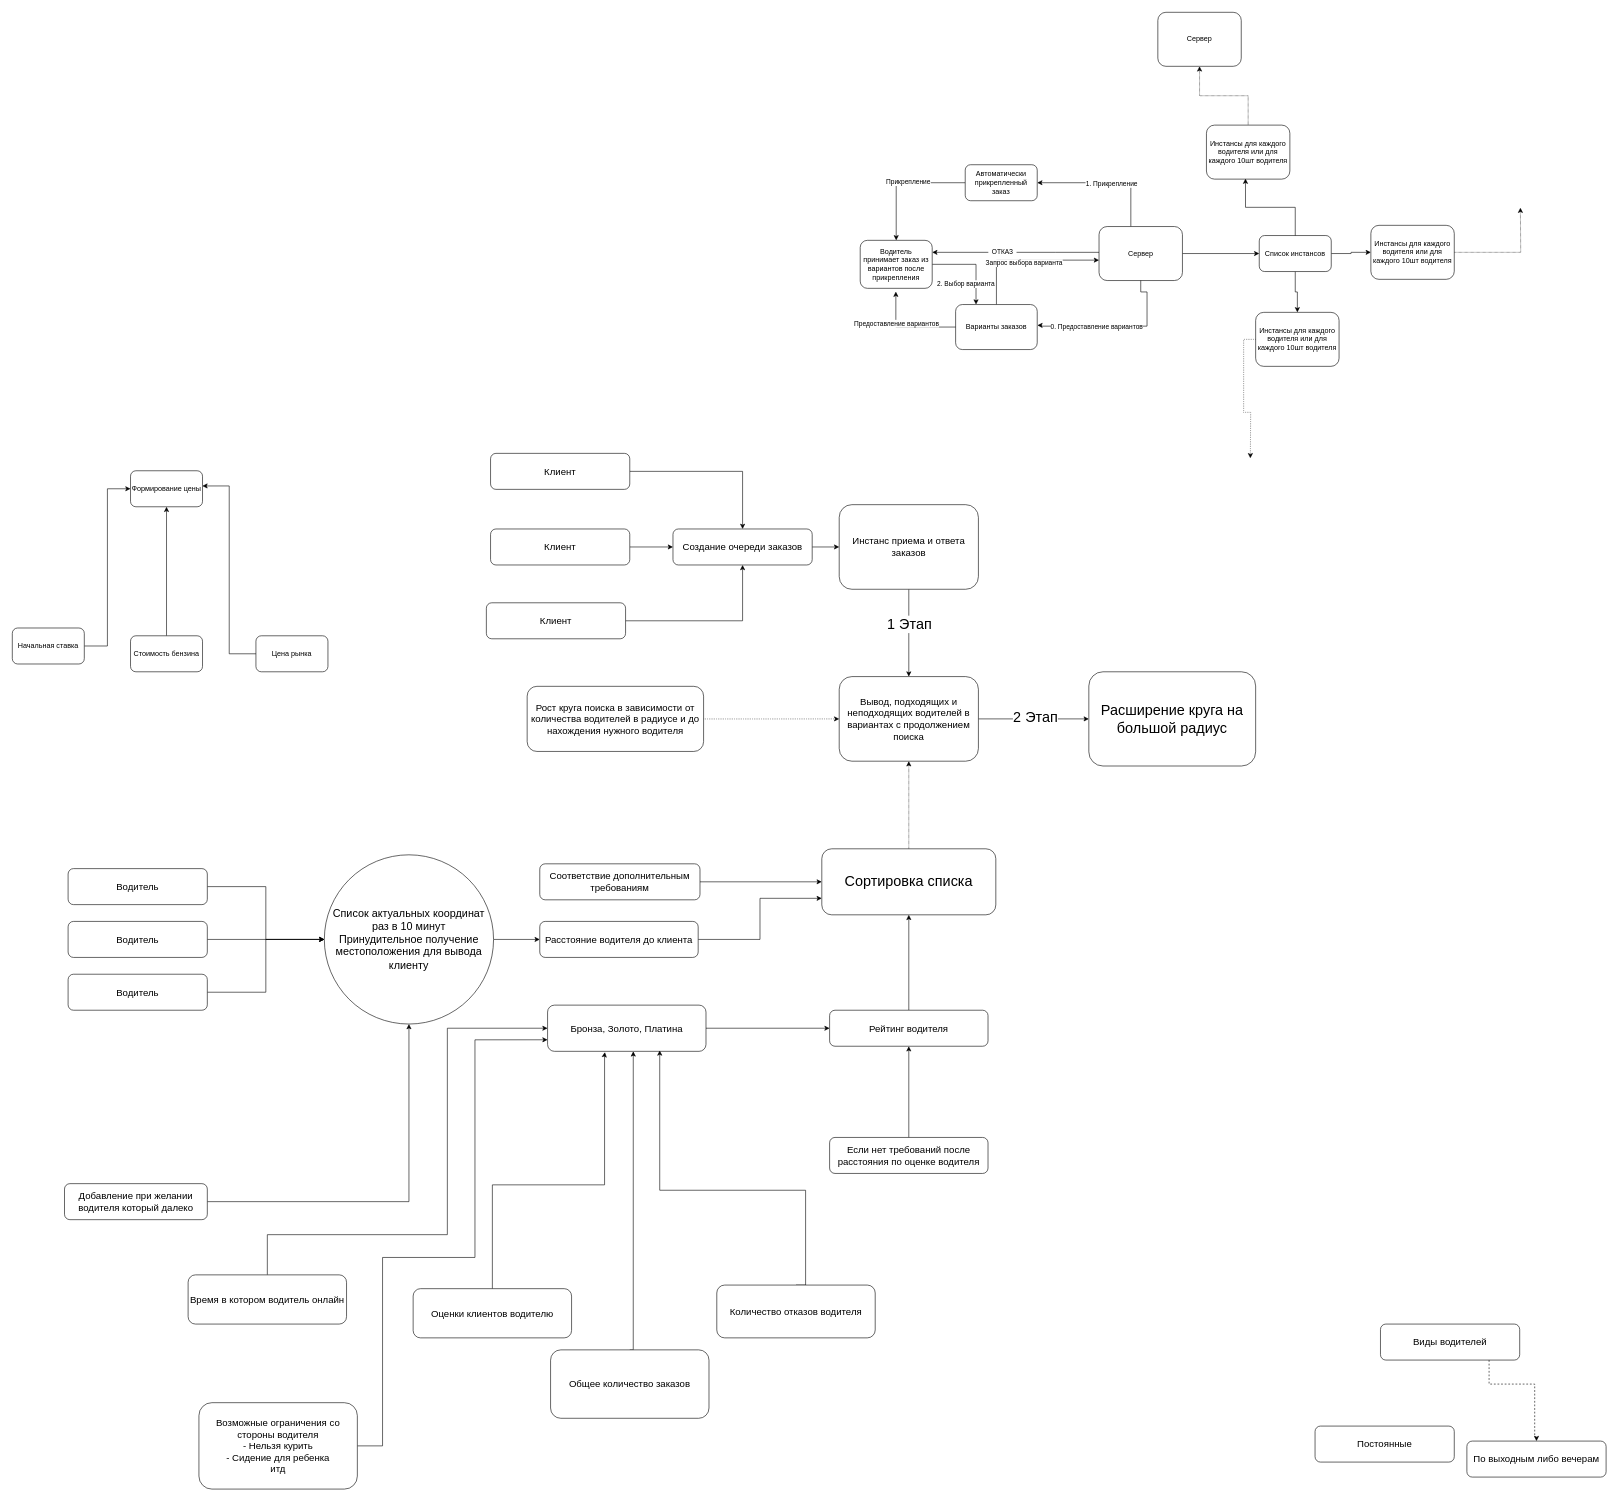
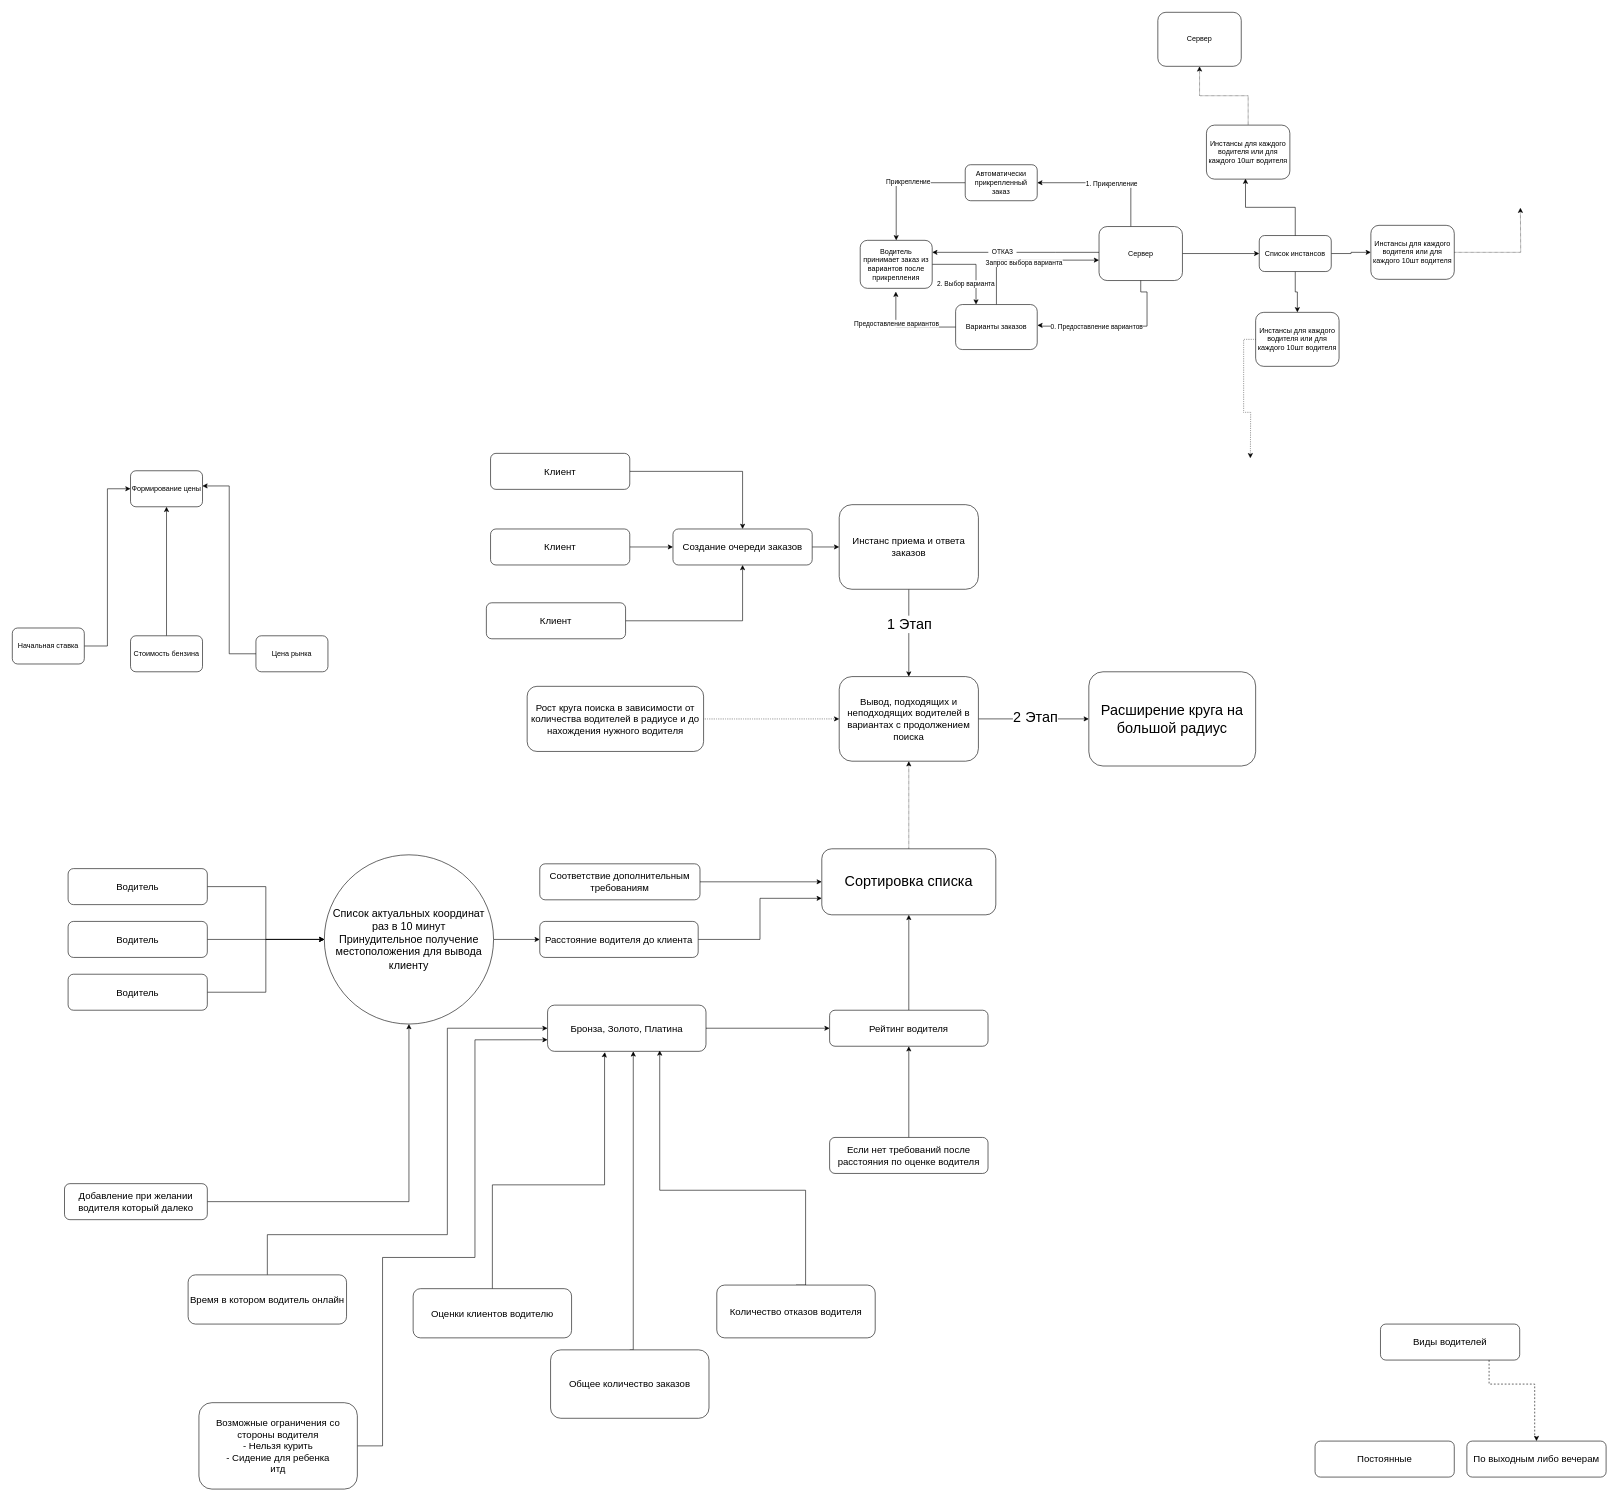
(1385, 1444) -> (1385, 1459)
